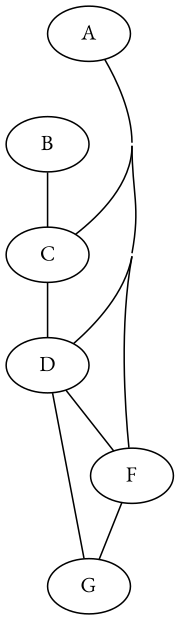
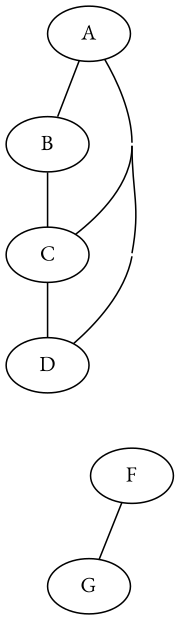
(124, 352) -> (68, 89)
(90, 421) -> none
(68, 476) -> none
